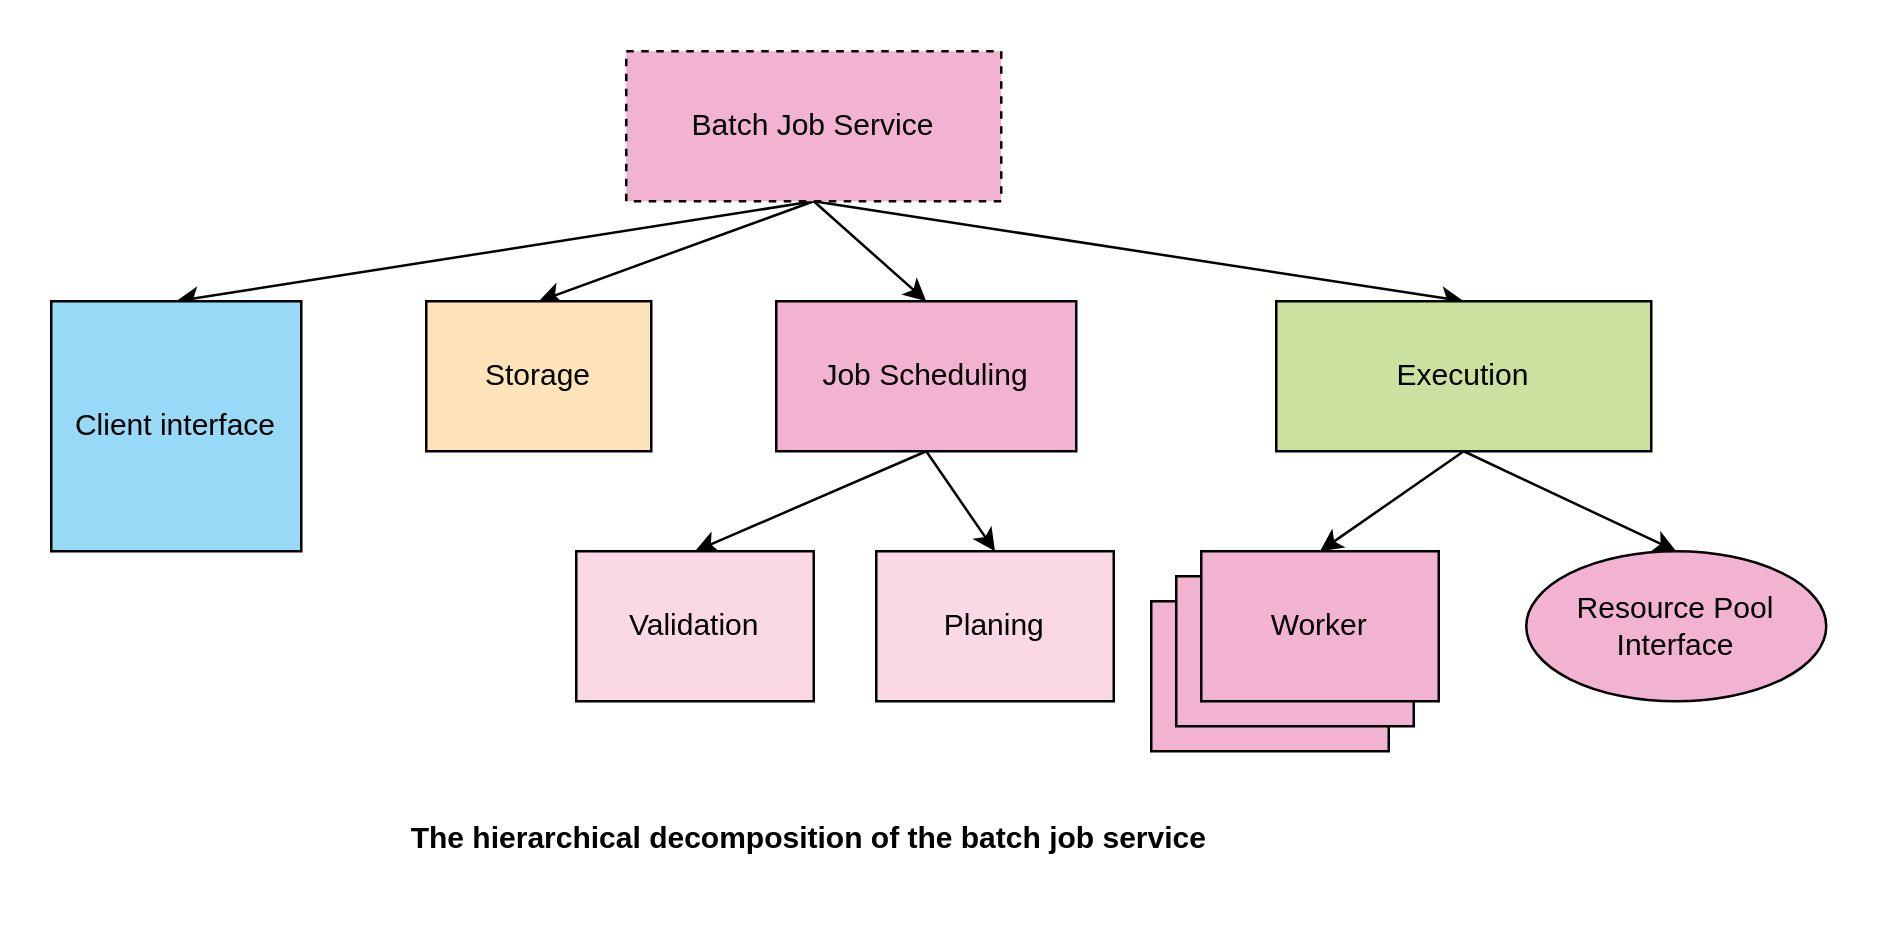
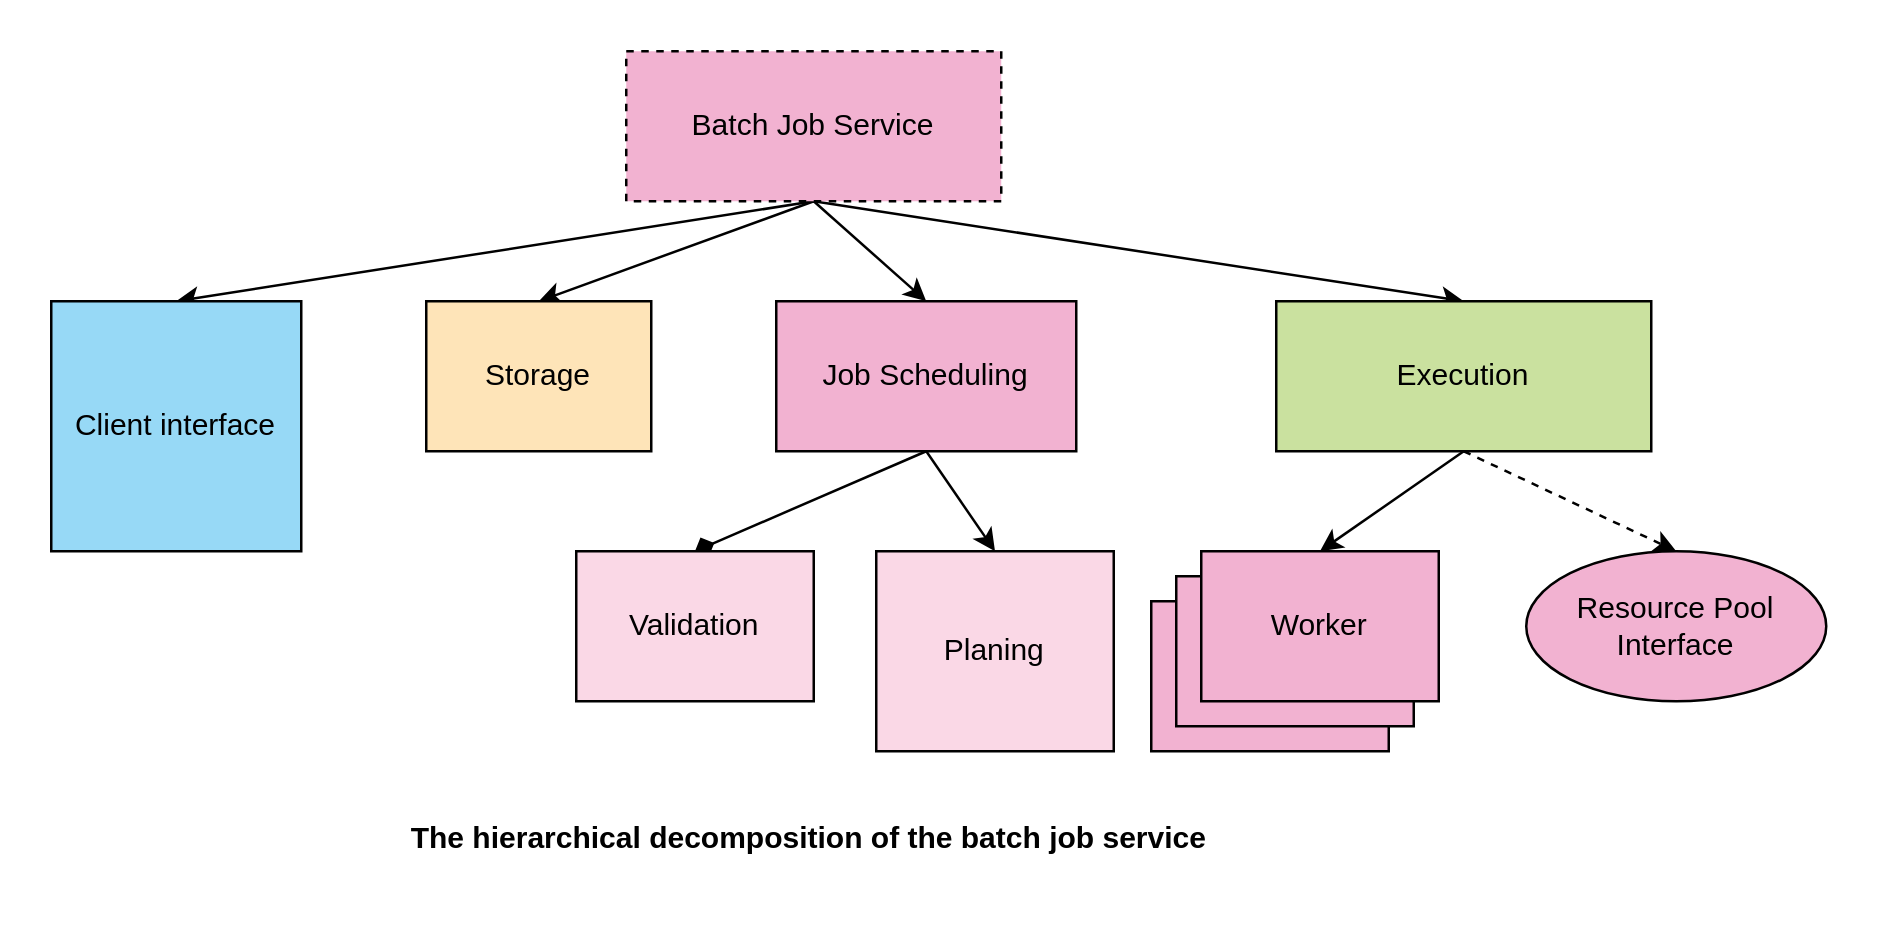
(1563, 498) -> (1563, 498)
(712, 544) -> (714, 543)
(995, 626) -> (995, 651)
